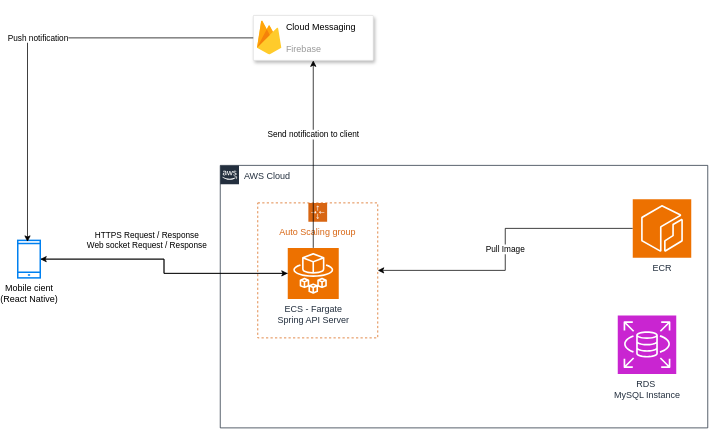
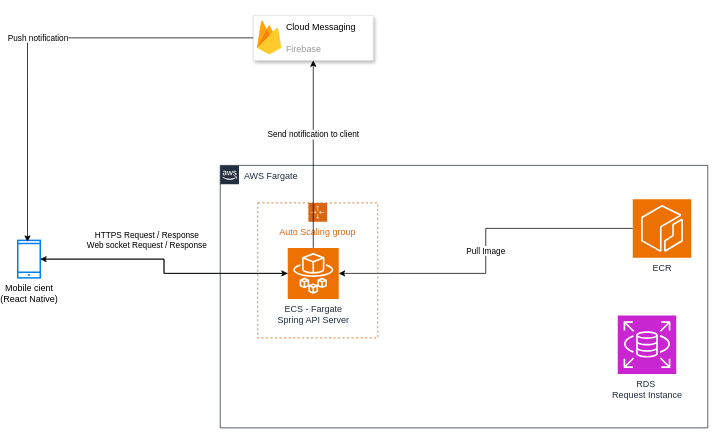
(264, 176) -> (271, 176)
(466, 270) -> (448, 273)
(647, 390) -> (647, 390)
